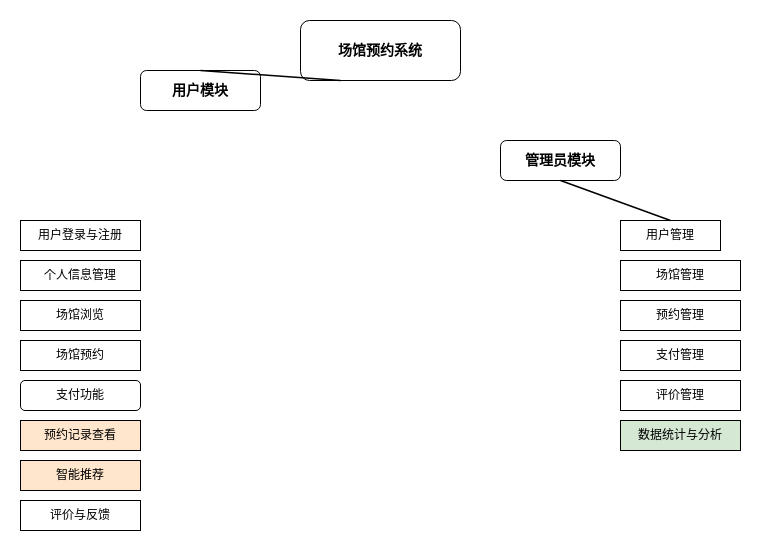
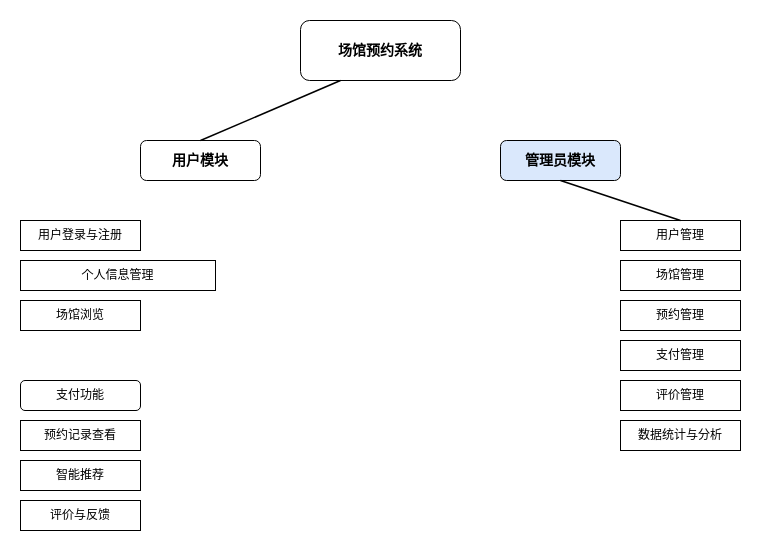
(201, 91) -> (201, 161)
(561, 161) -> (561, 161)
(671, 236) -> (681, 236)
(81, 276) -> (118, 276)
(81, 356) -> none
(81, 436) -> (81, 436)
(681, 436) -> (681, 436)
(81, 476) -> (81, 476)
